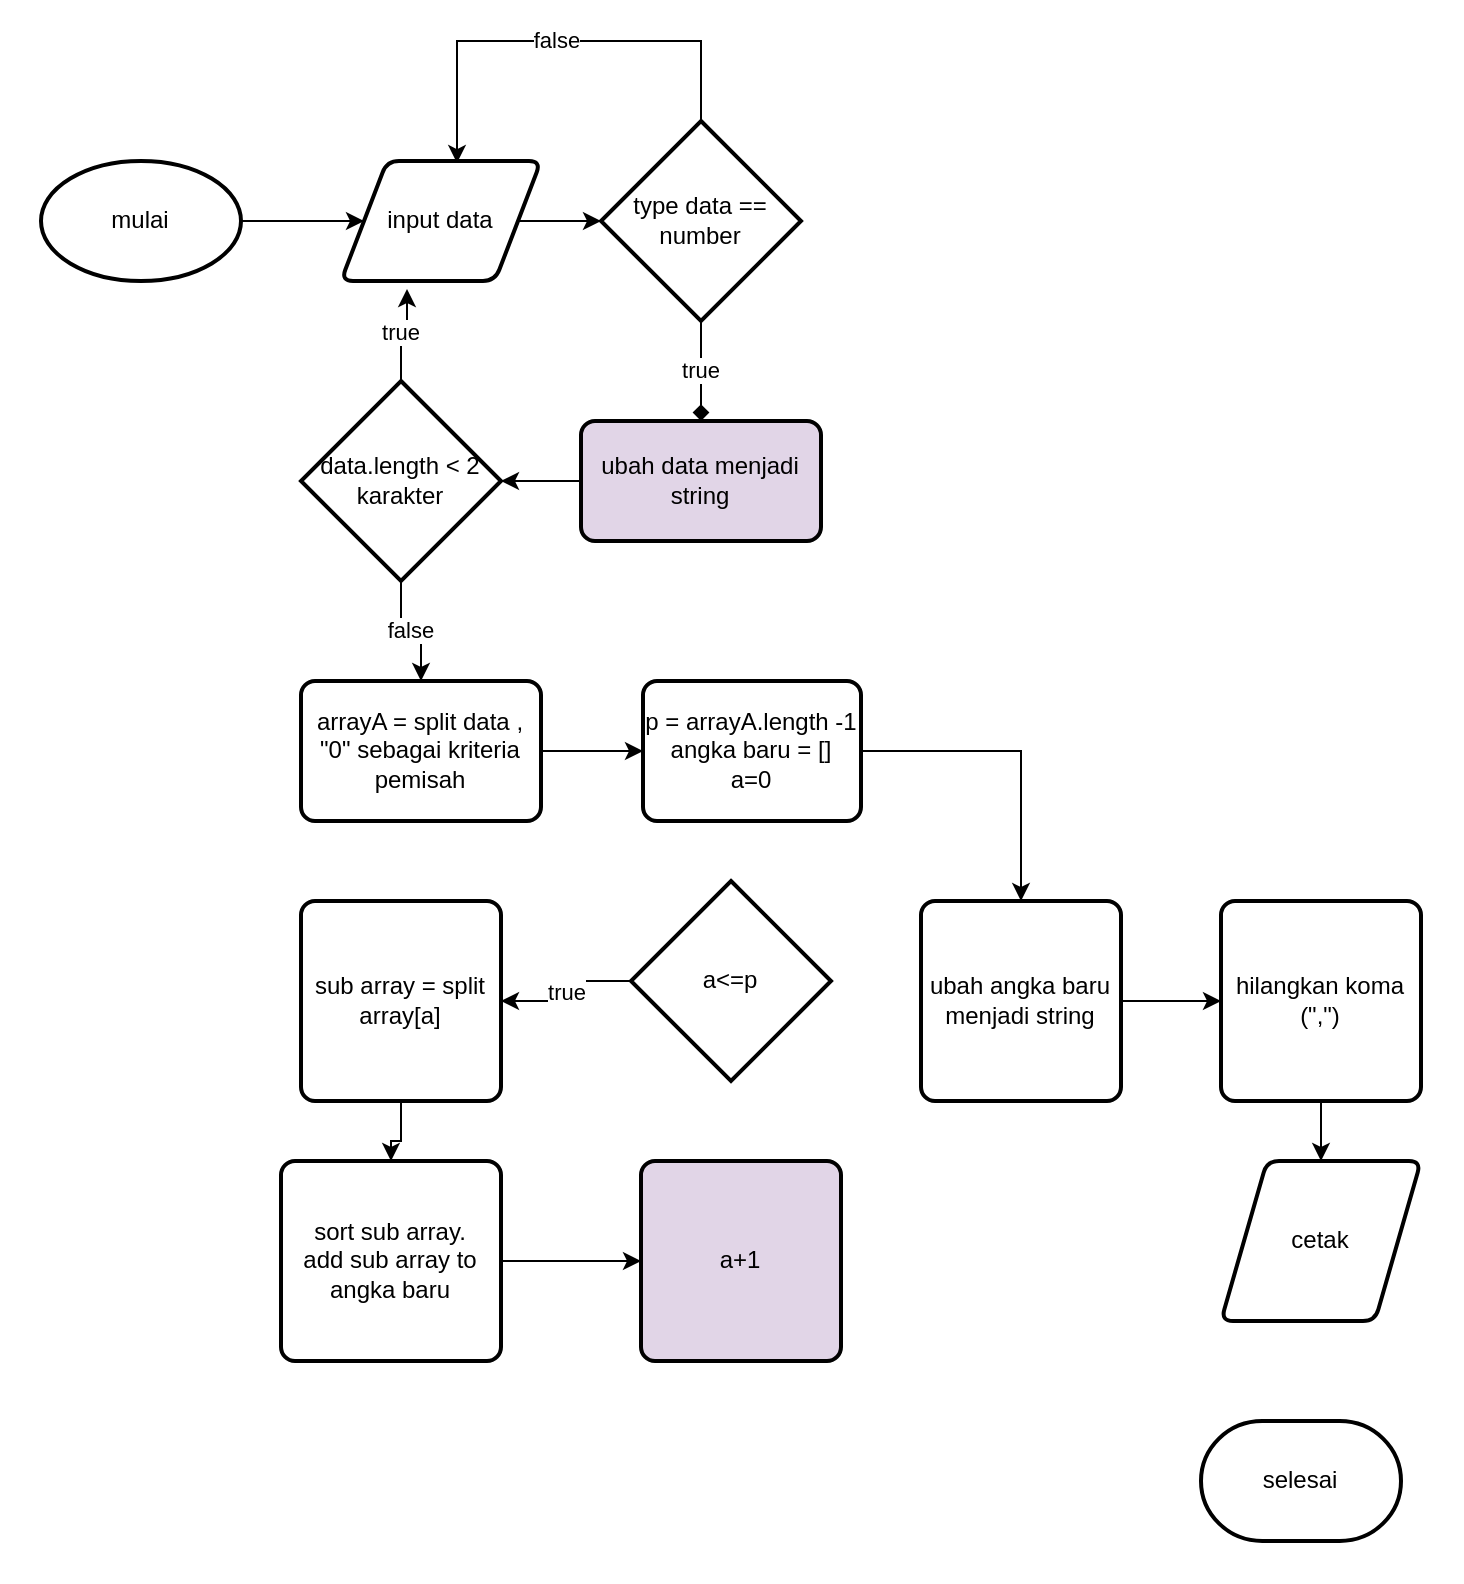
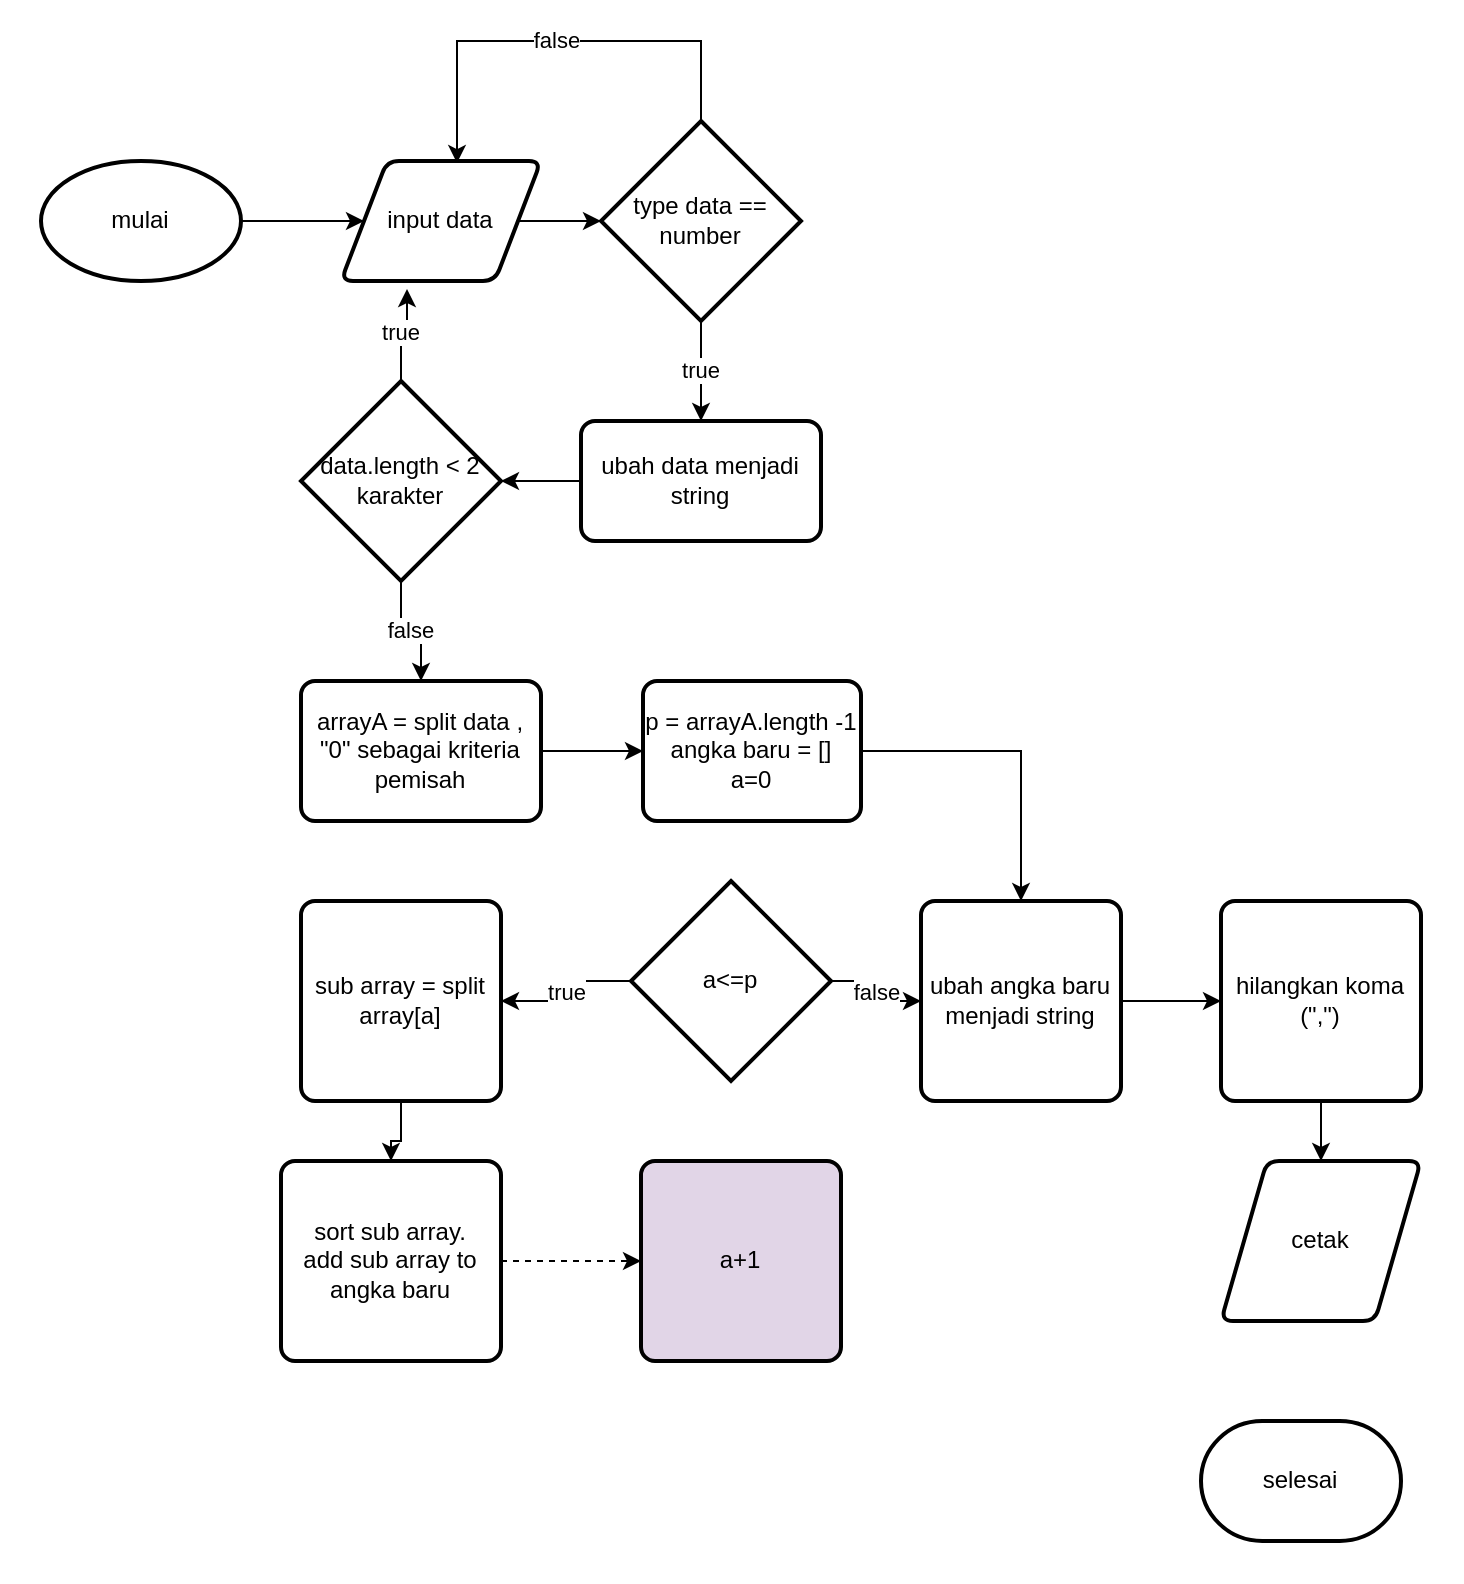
(701, 405) -> (701, 406)
(701, 481) -> (701, 481)
none -> (882, 1001)
(562, 1261) -> (562, 1261)
